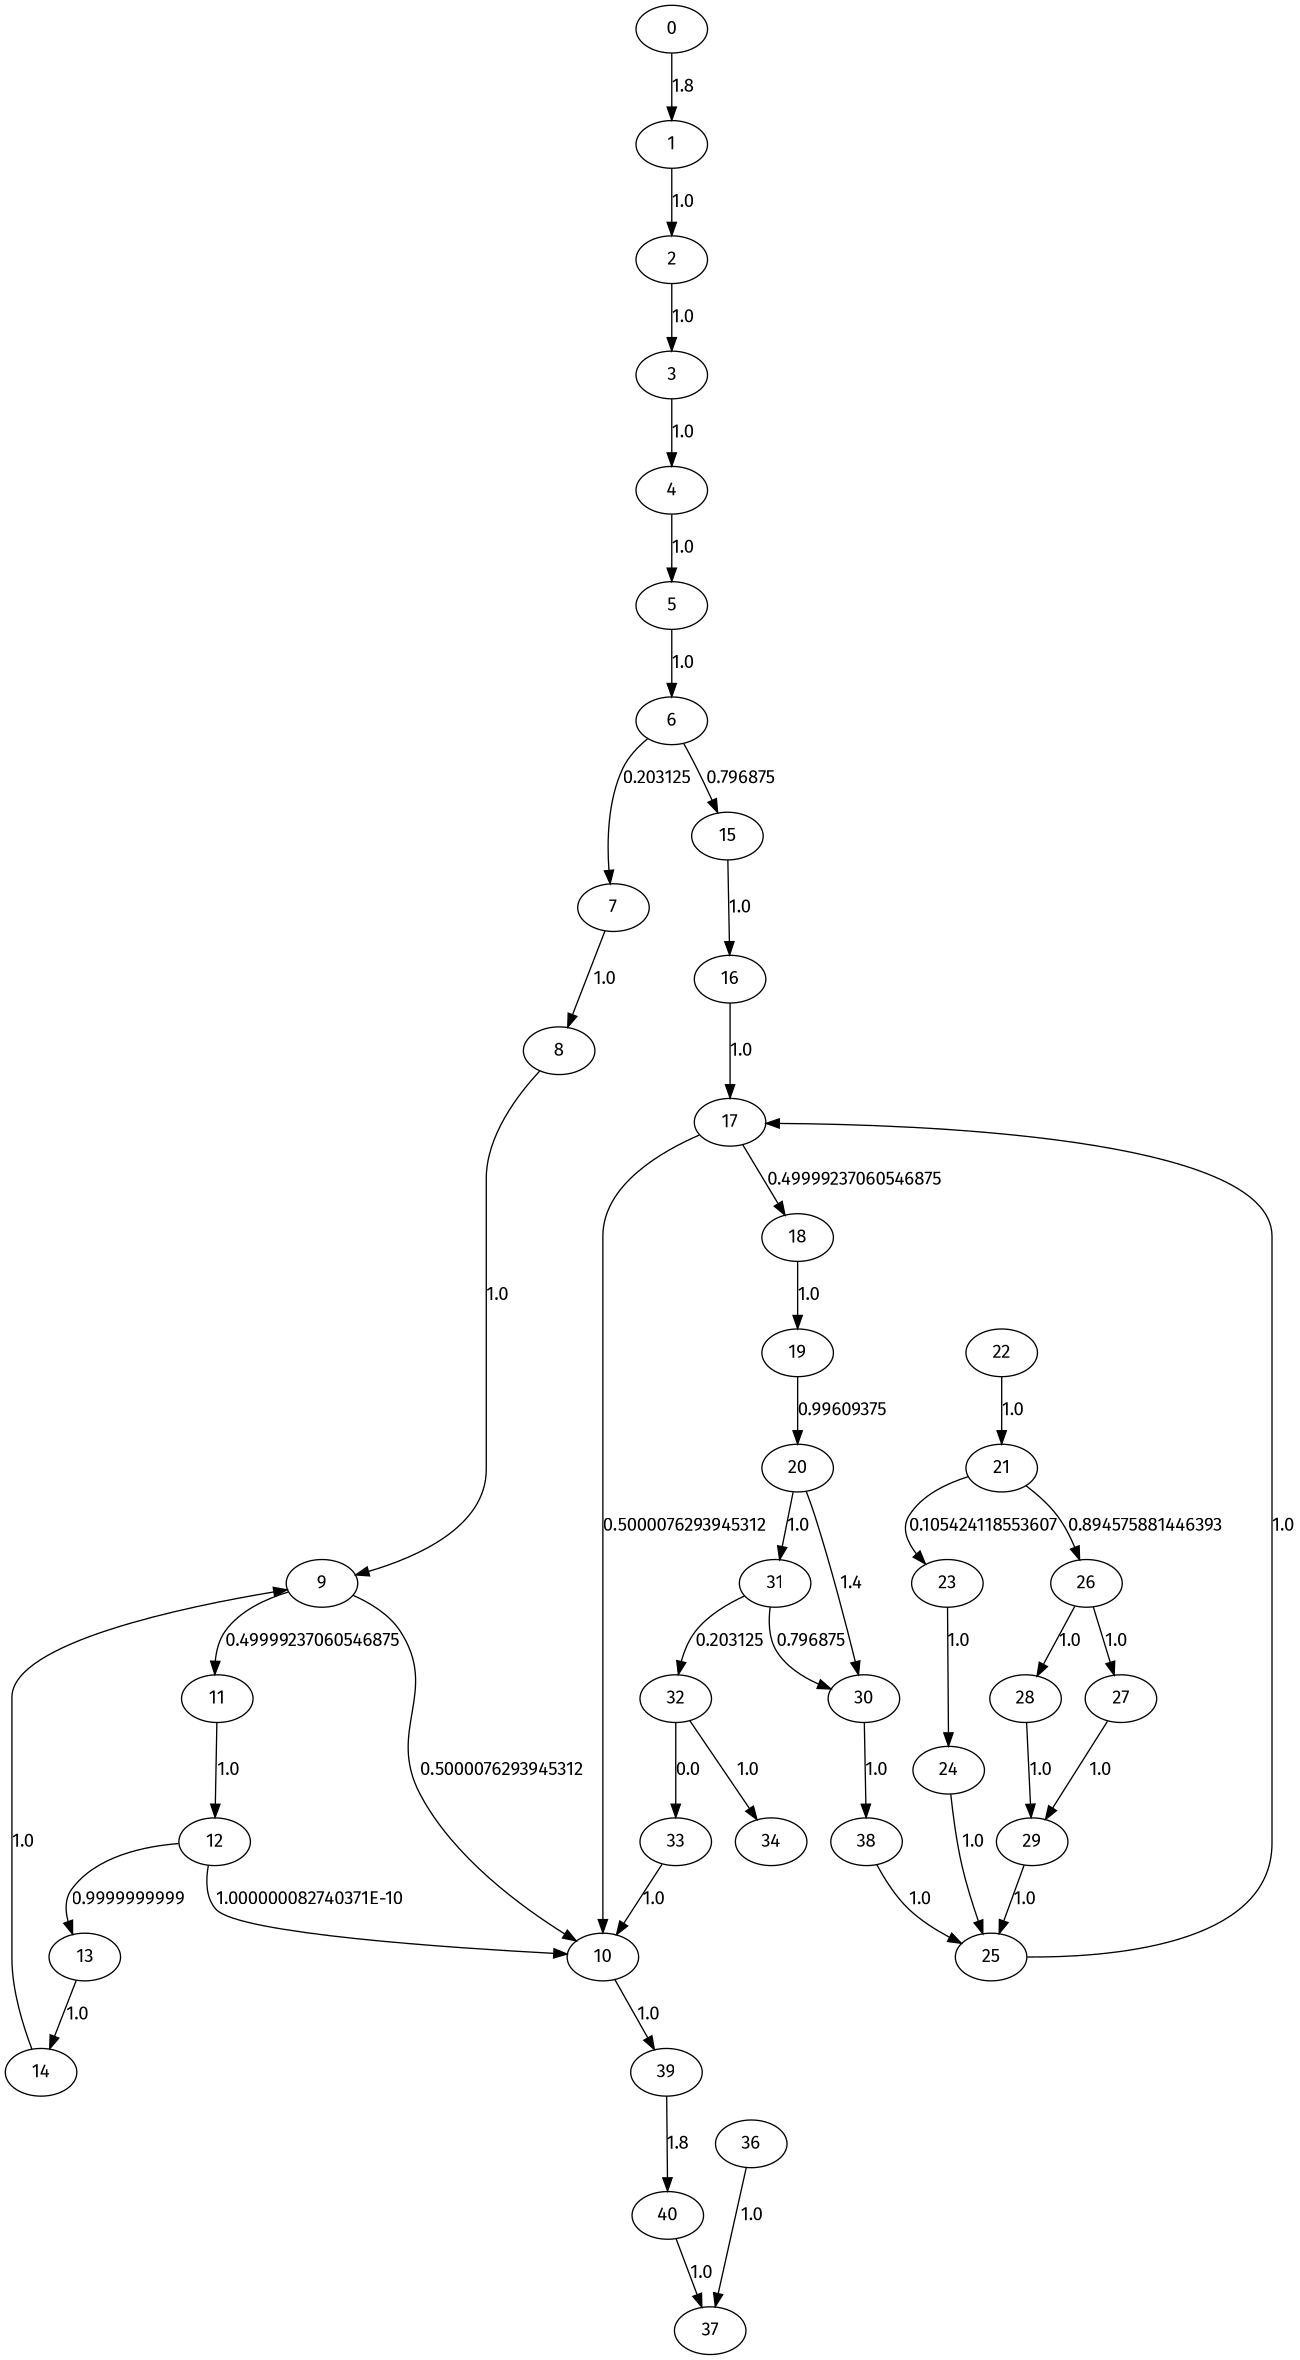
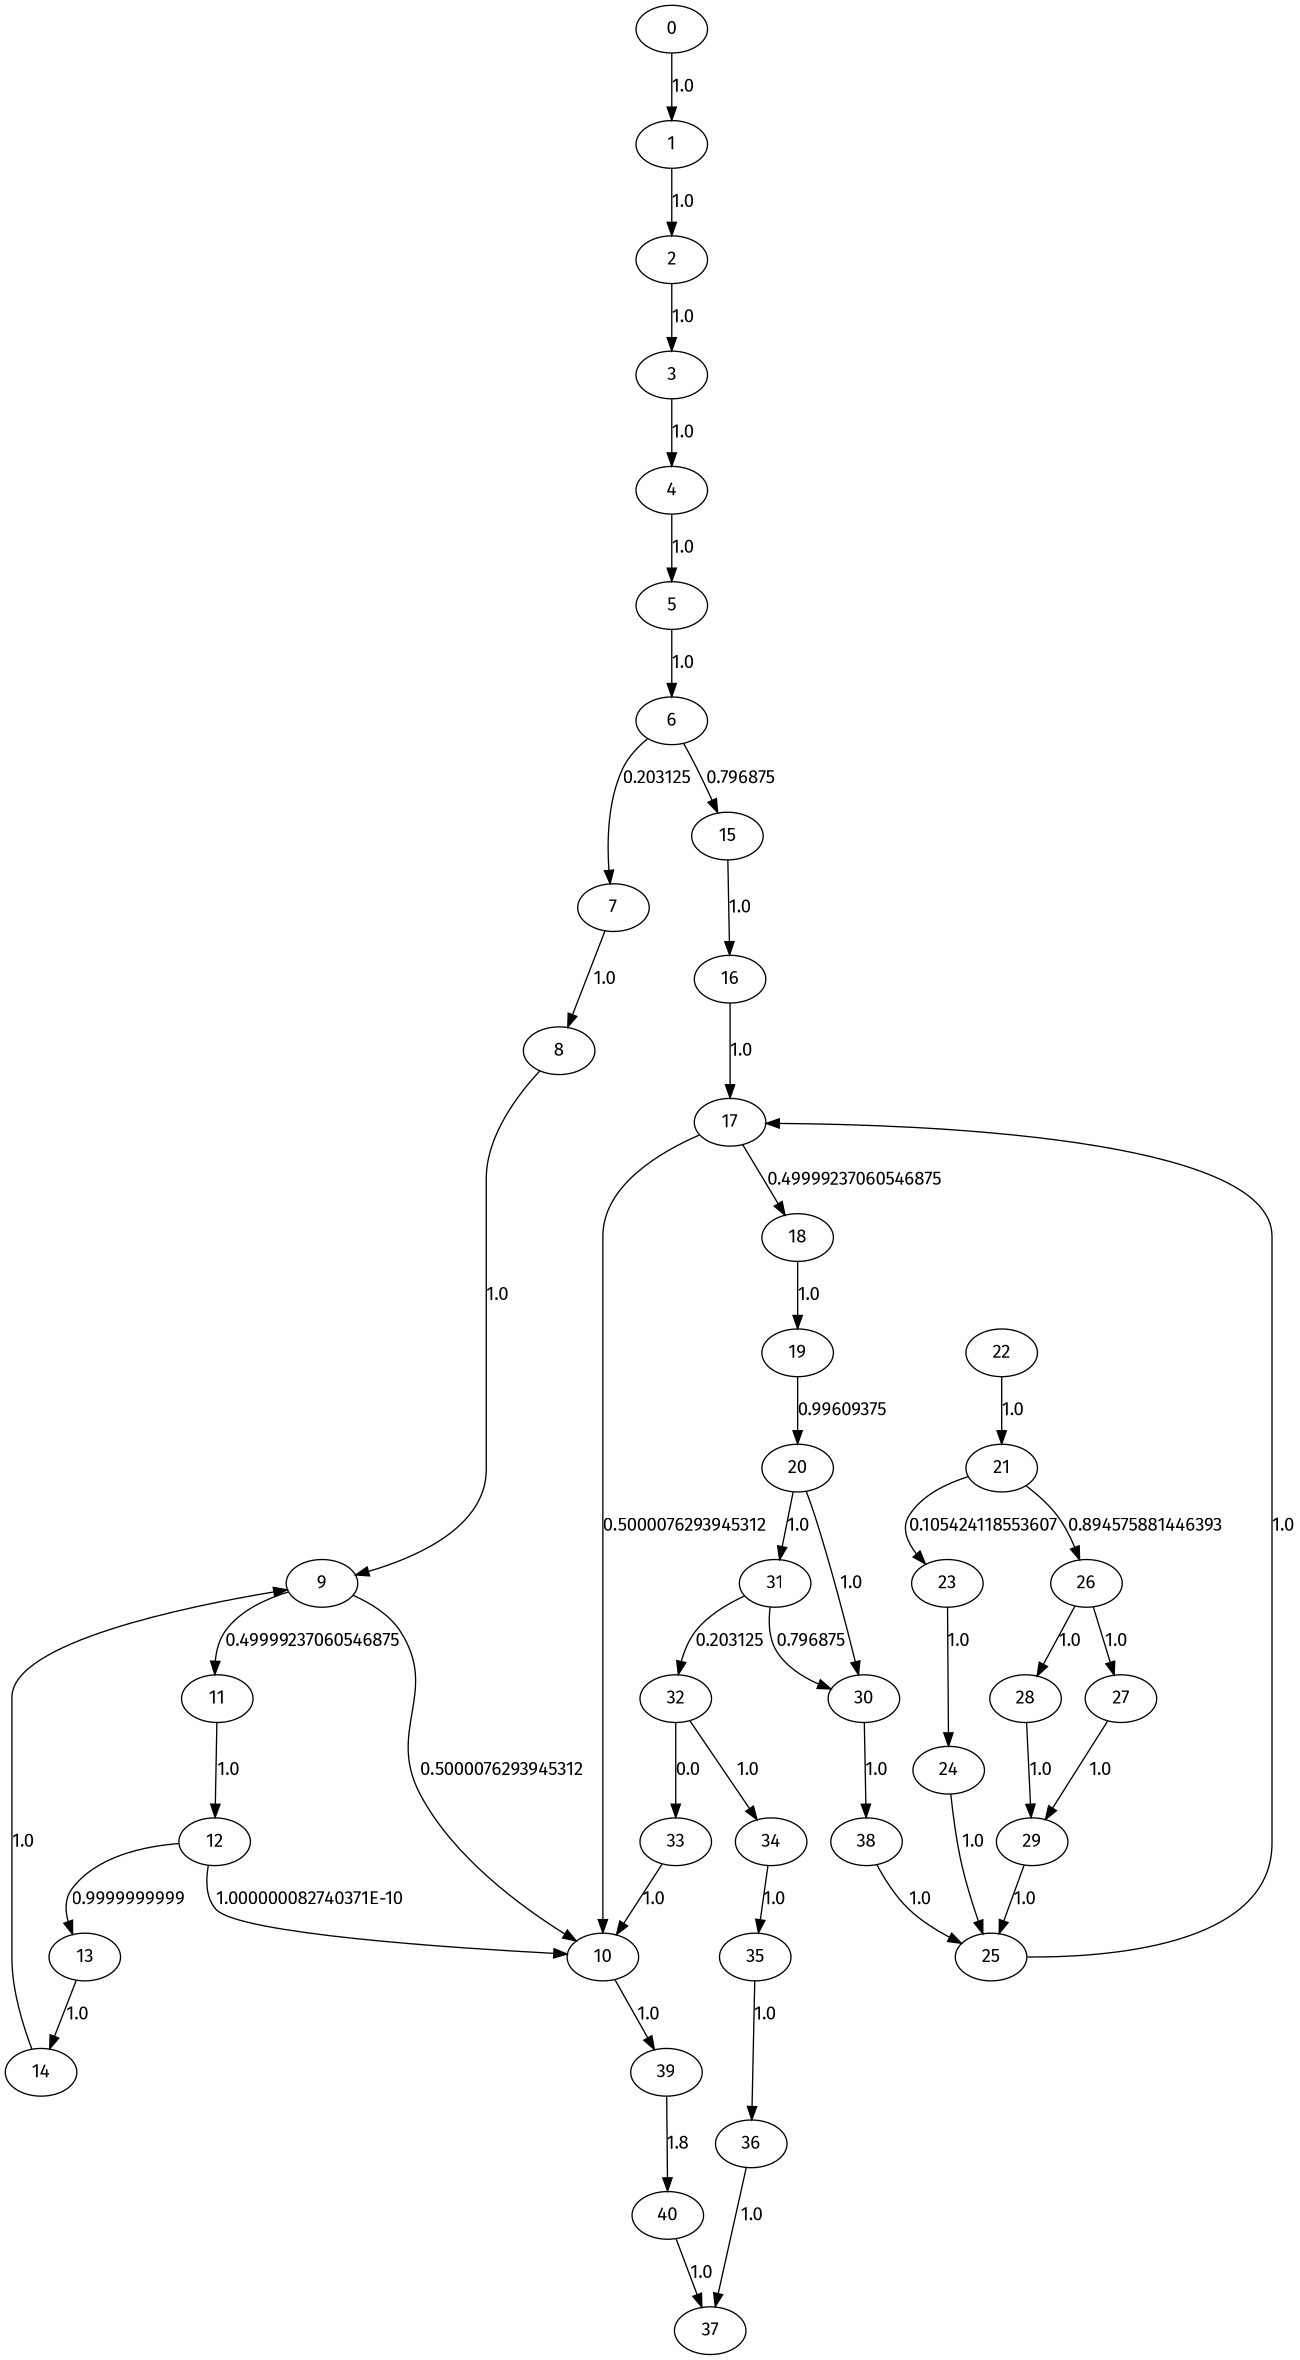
(683, 87) -> (683, 87)
(851, 1583) -> (851, 1583)
none -> (755, 1957)
